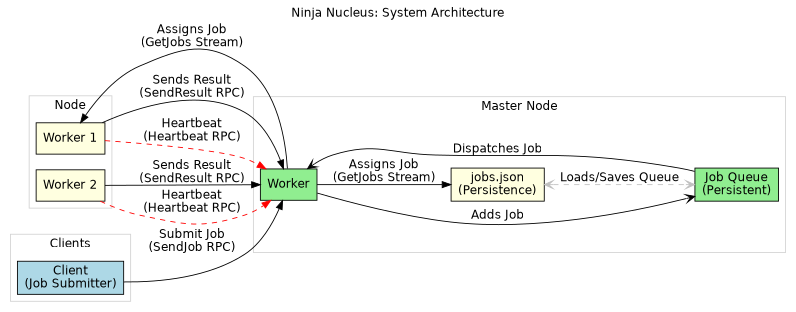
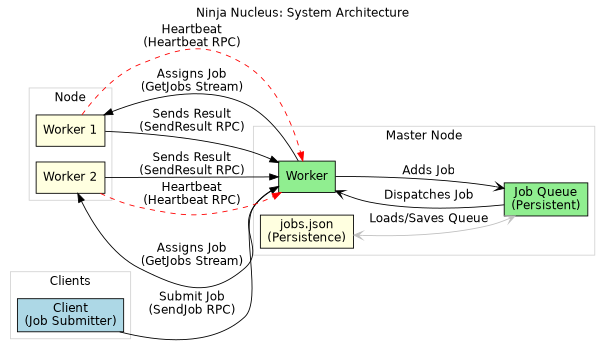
(380, 185) -> (197, 288)
(620, 185) -> (436, 234)
